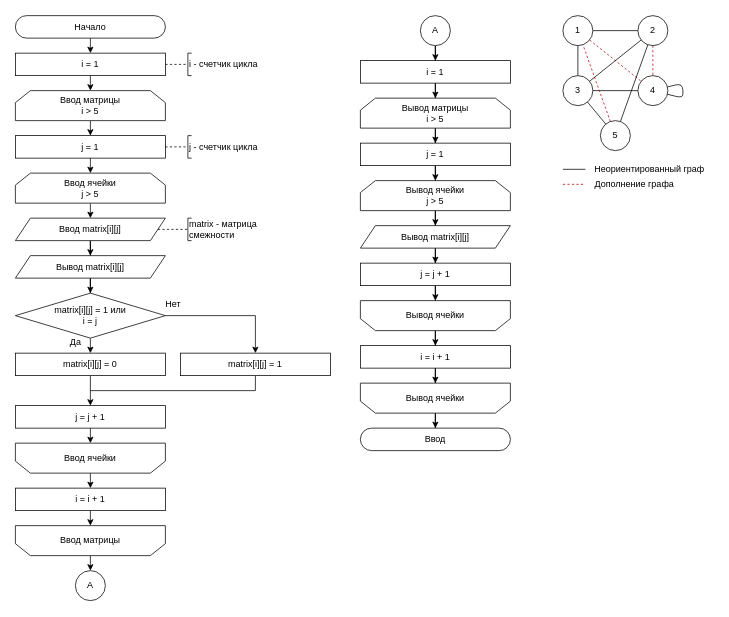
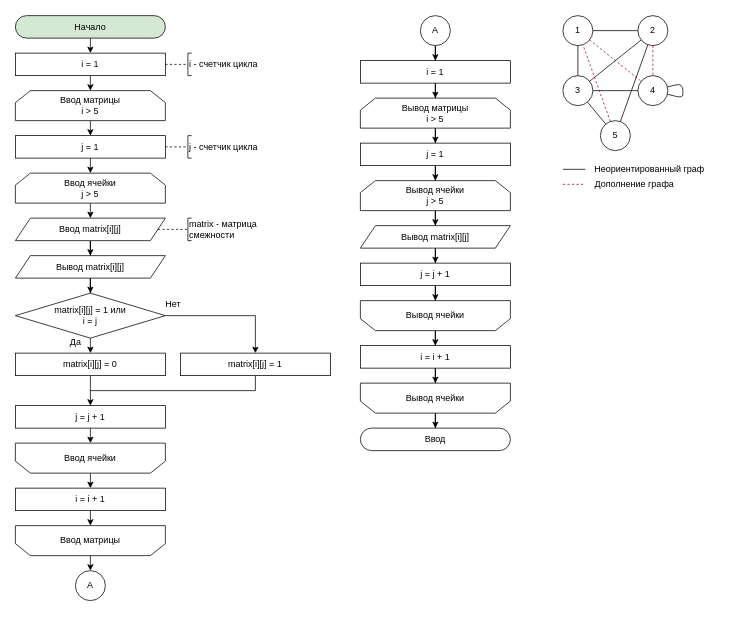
(90, 27) -> (90, 27)
